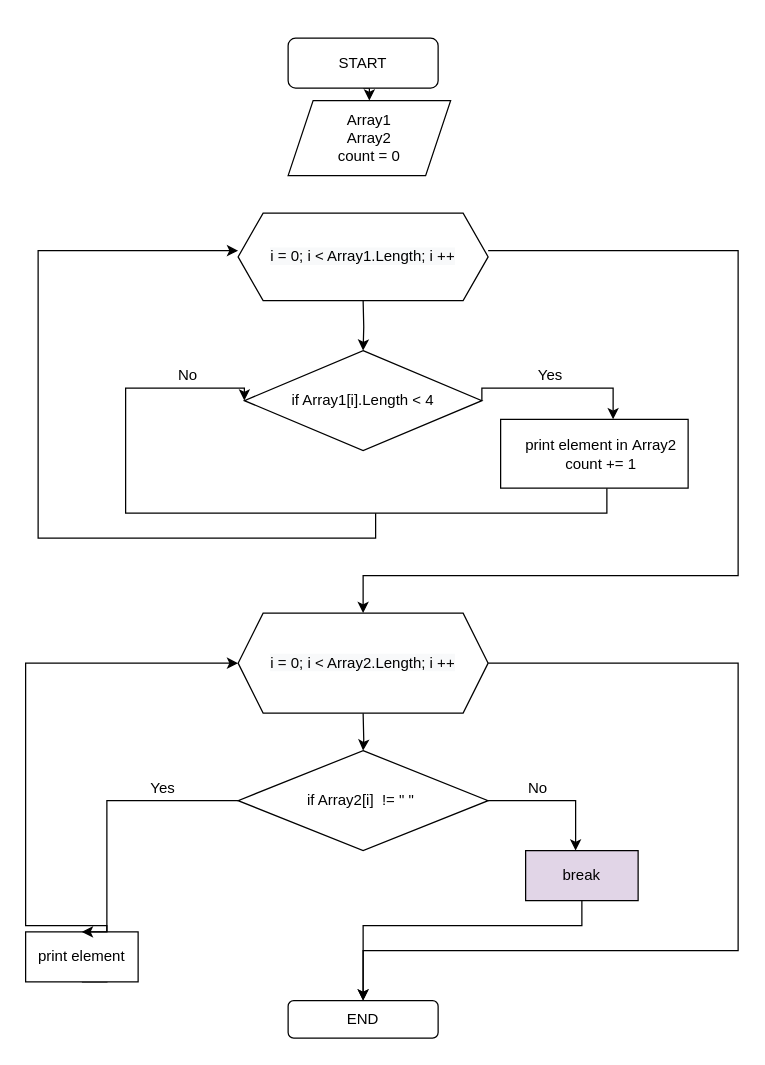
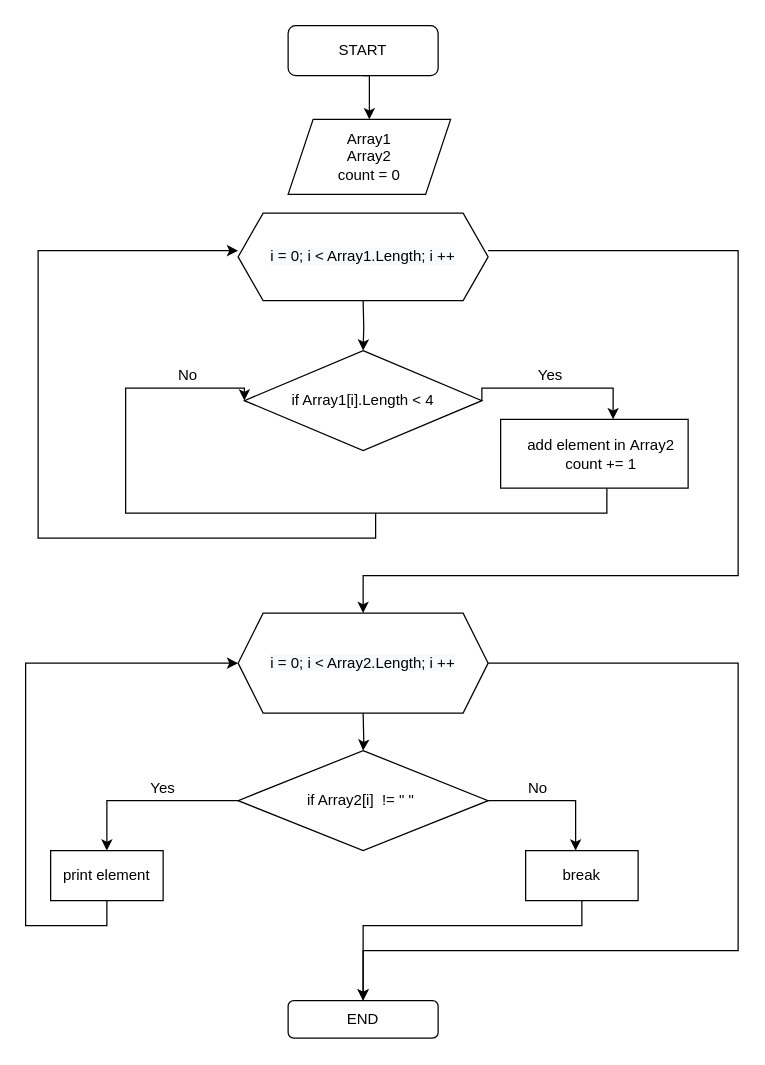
(363, 63) -> (363, 51)
(369, 138) -> (369, 157)
(601, 454) -> (601, 454)
(582, 876) -> (582, 876)
(82, 957) -> (107, 876)
